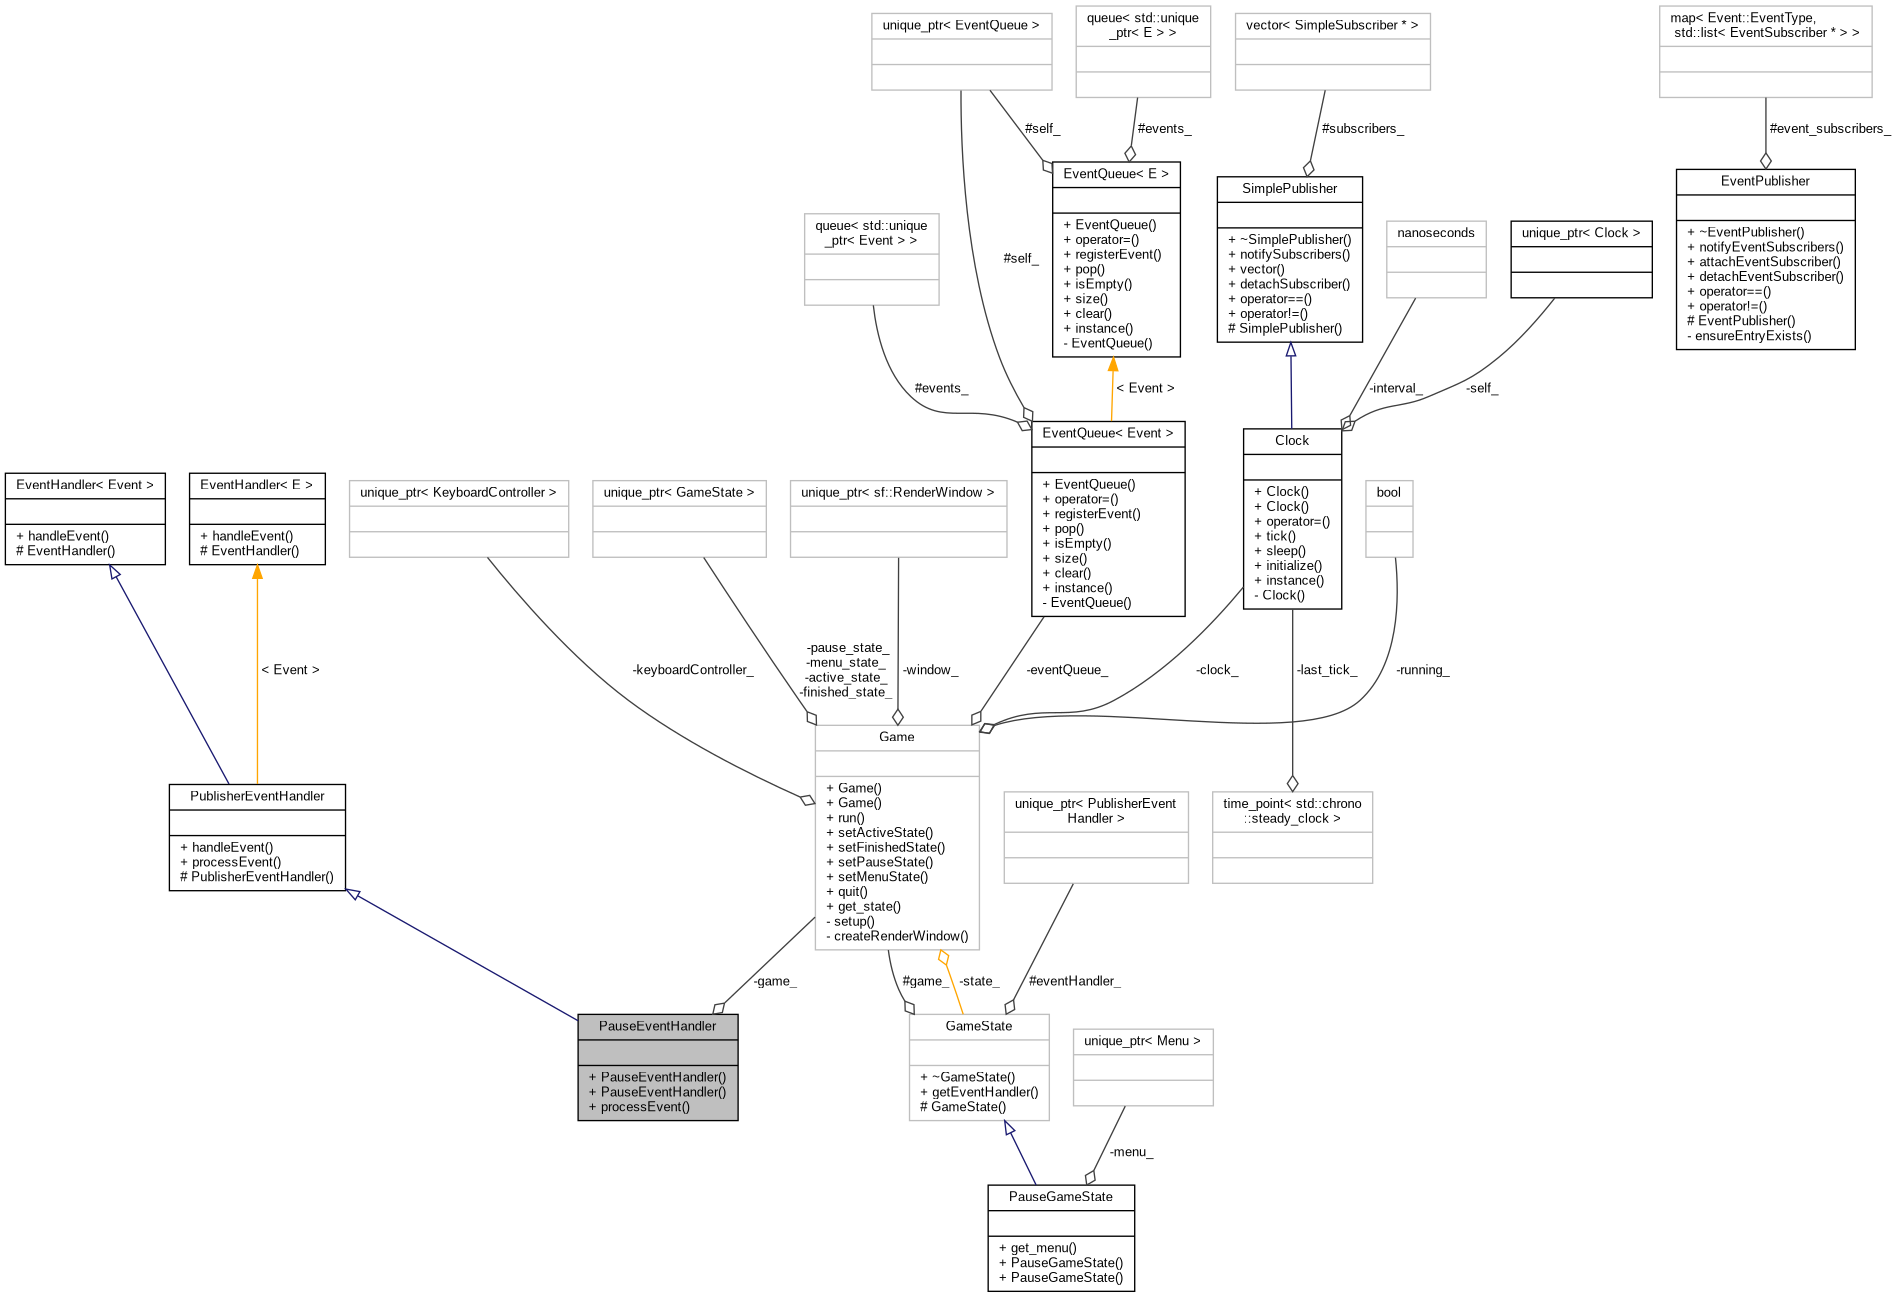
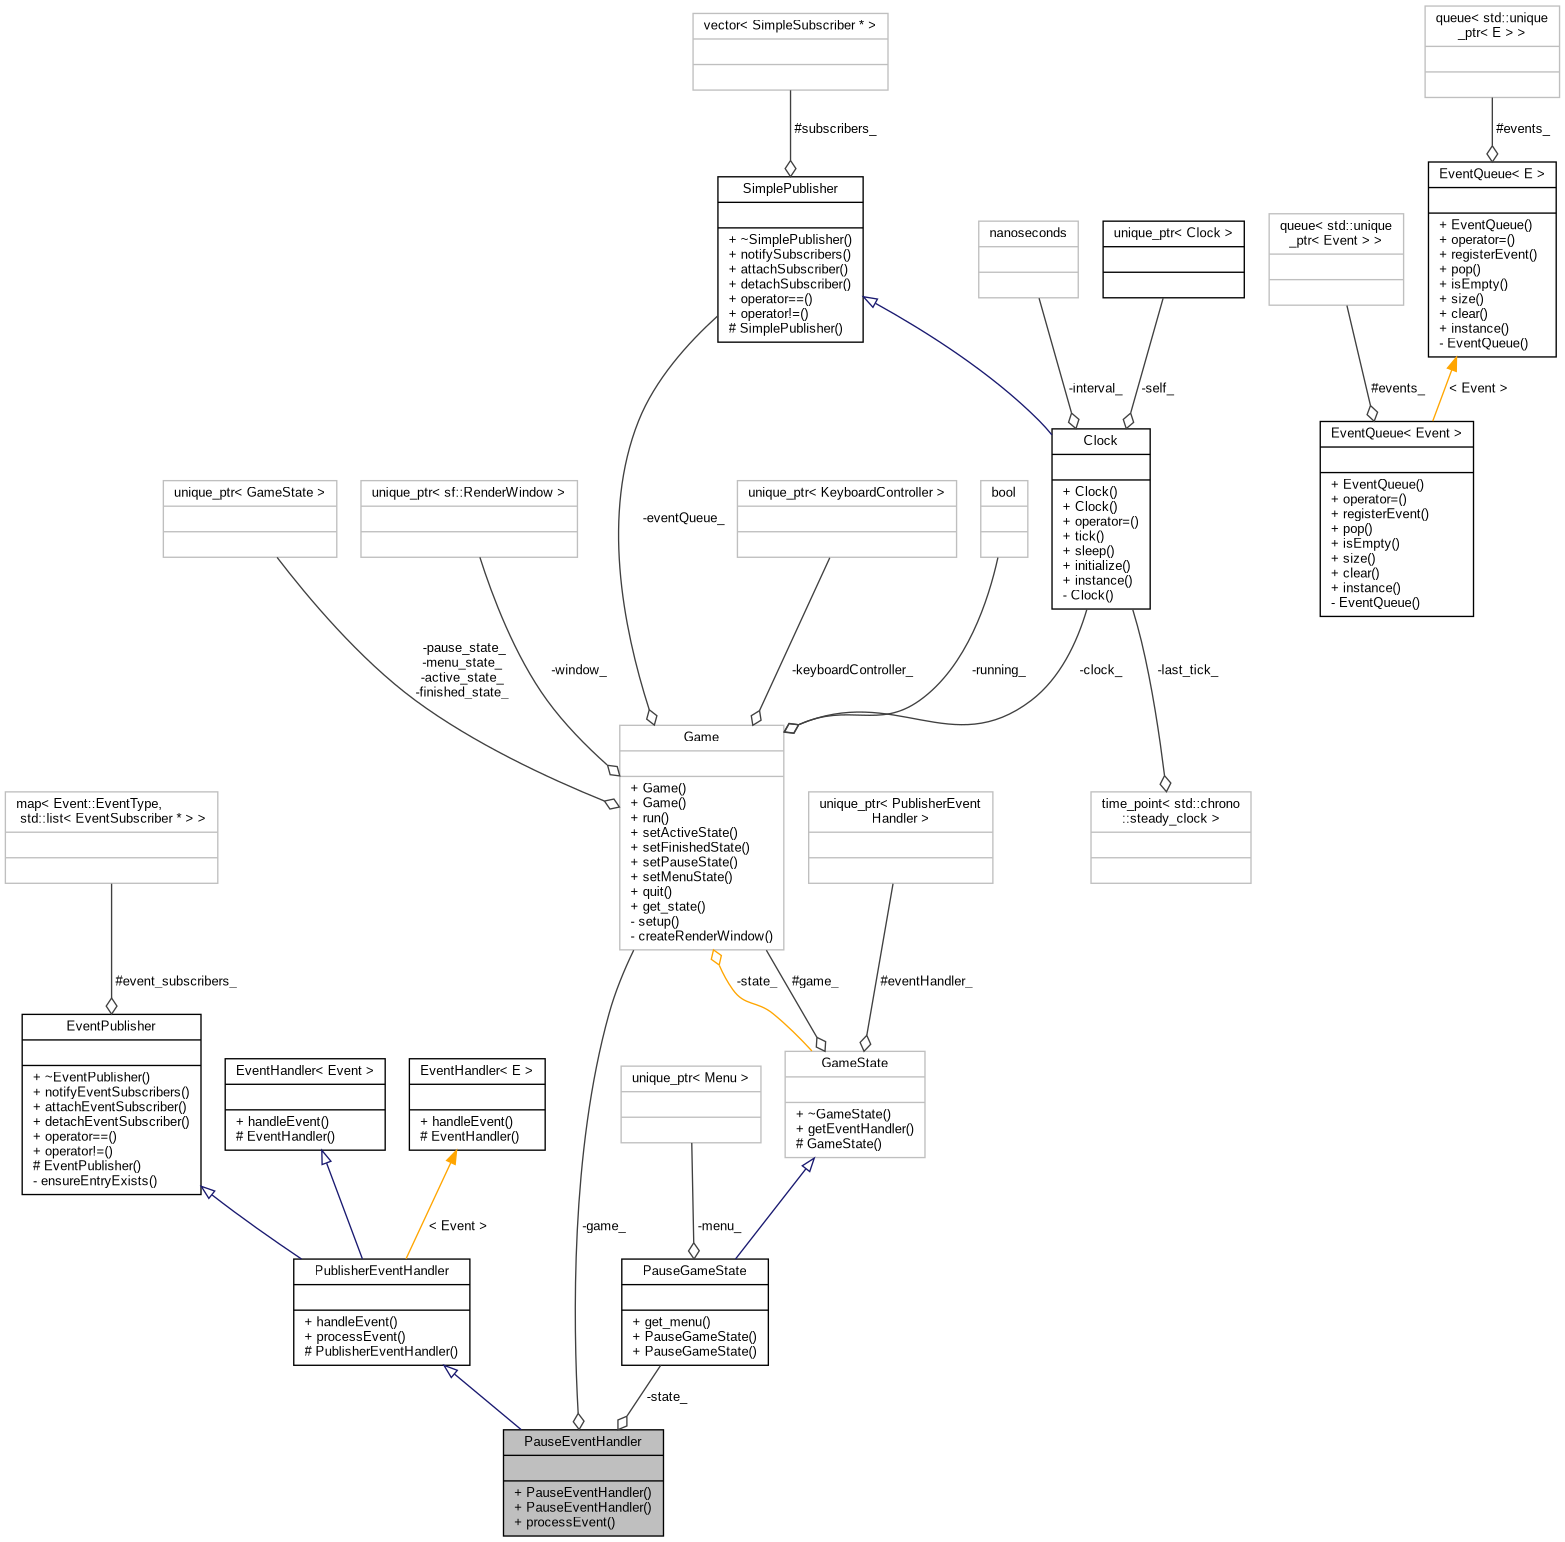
(962, 52) -> none
(1257, 270) -> (789, 270)
(1013, 664) -> (620, 499)
none -> (256, 1228)
none -> (644, 1391)
